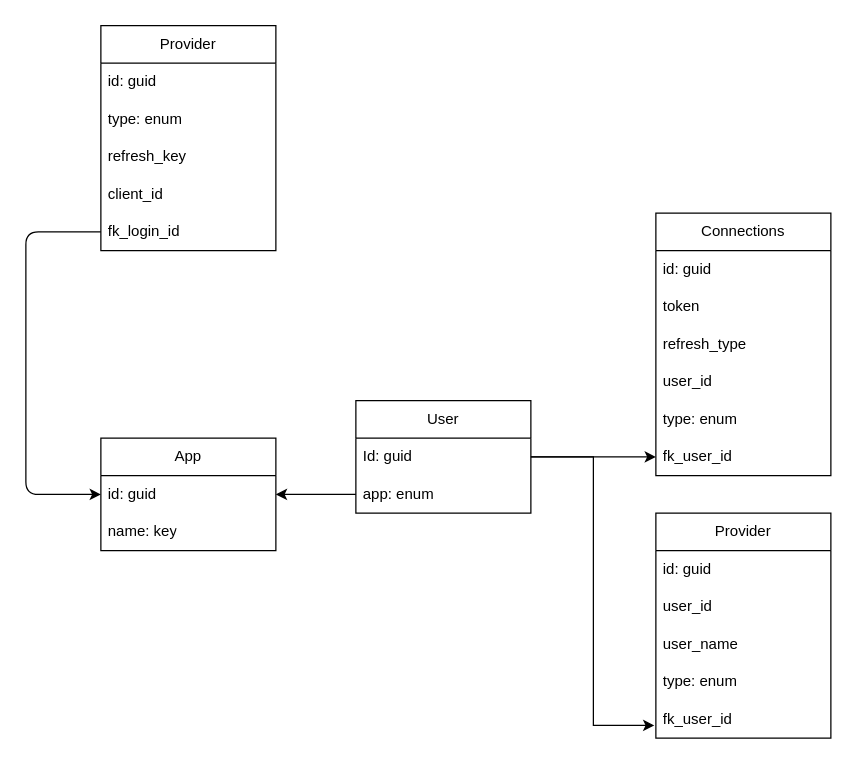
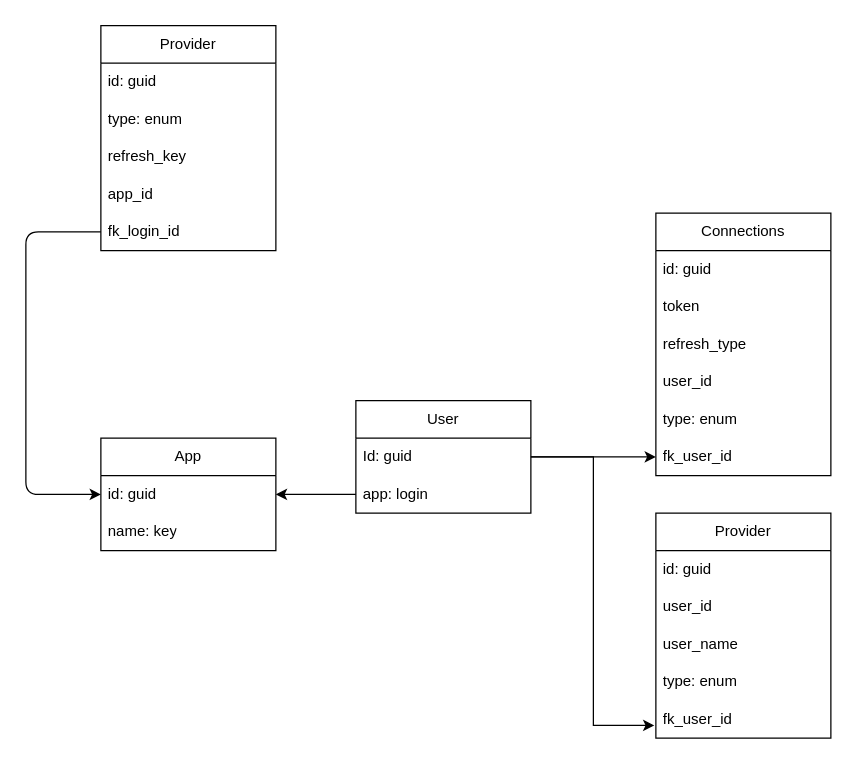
(140, 194) -> (131, 194)
(397, 494) -> (397, 494)
